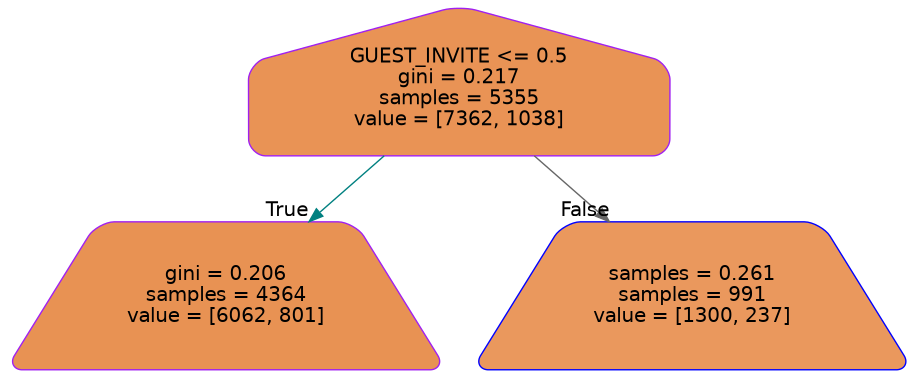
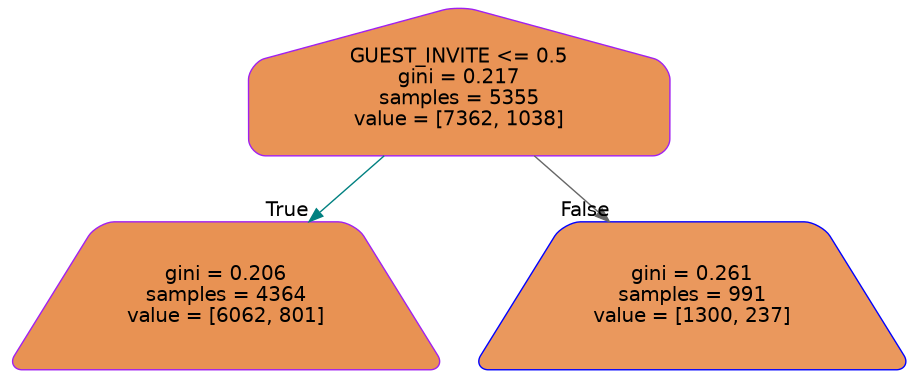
(692, 296) -> (692, 296)
